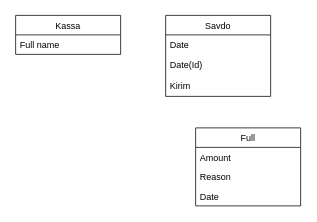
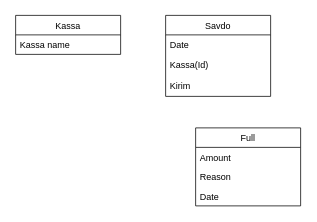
(39, 45) -> (44, 45)
(190, 65) -> (192, 65)
